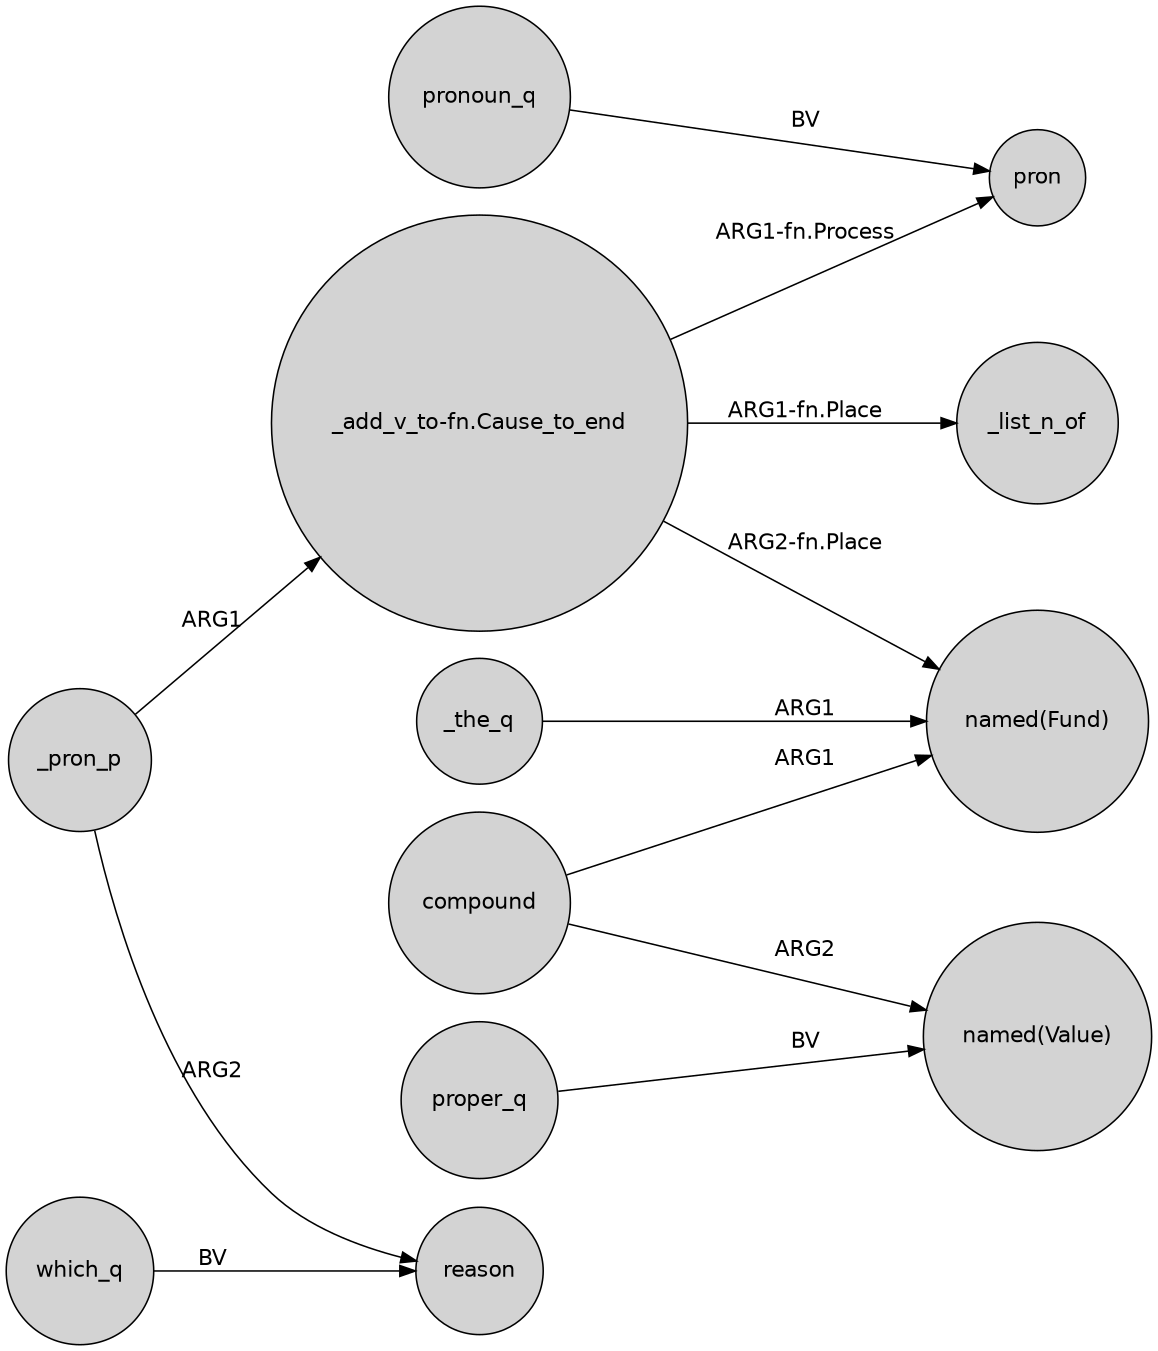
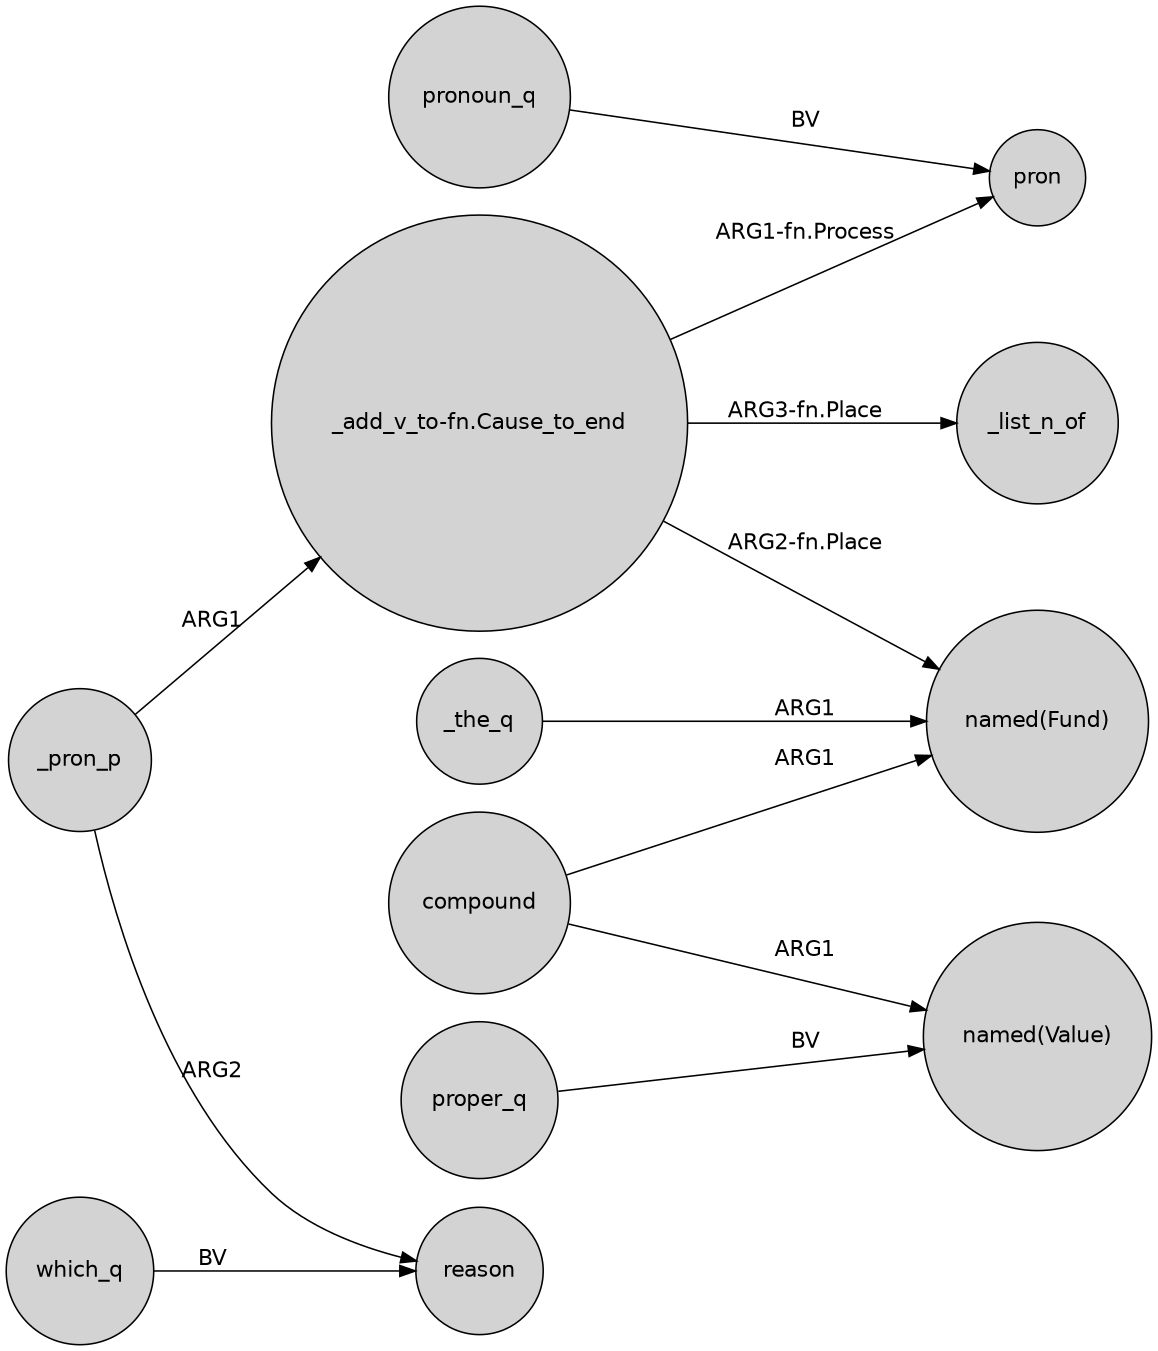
(805, 411) -> (805, 411)
(805, 950) -> (805, 950)
